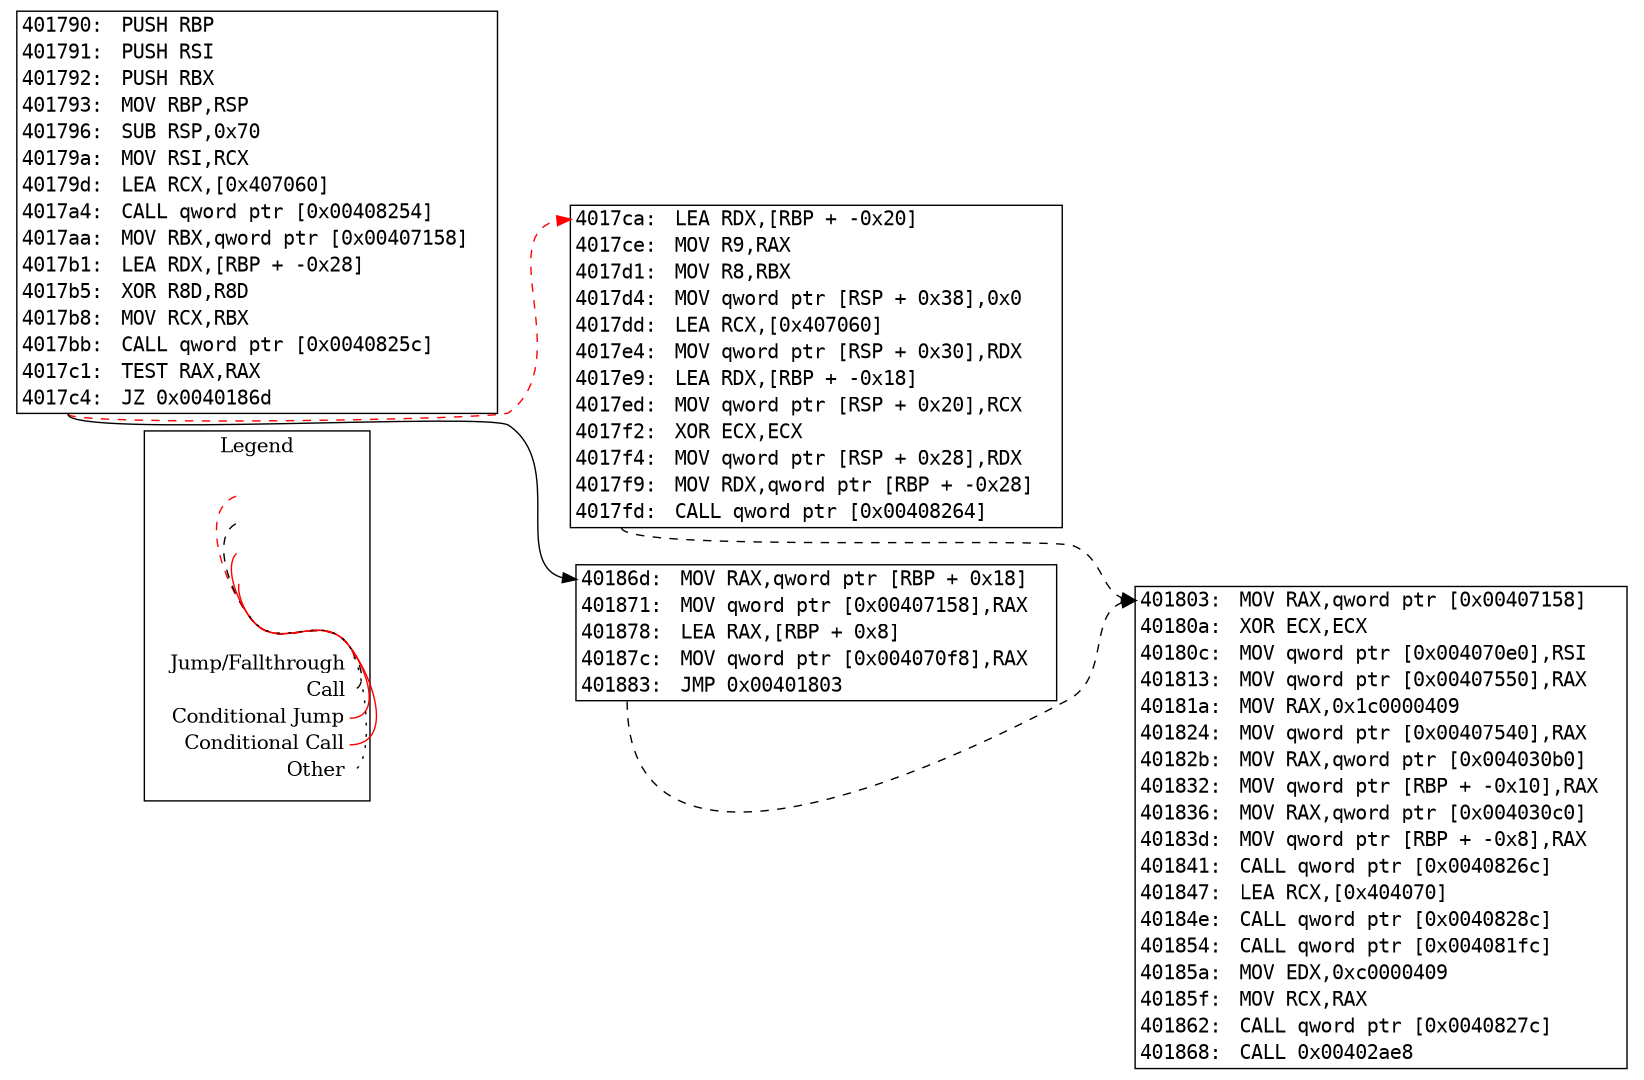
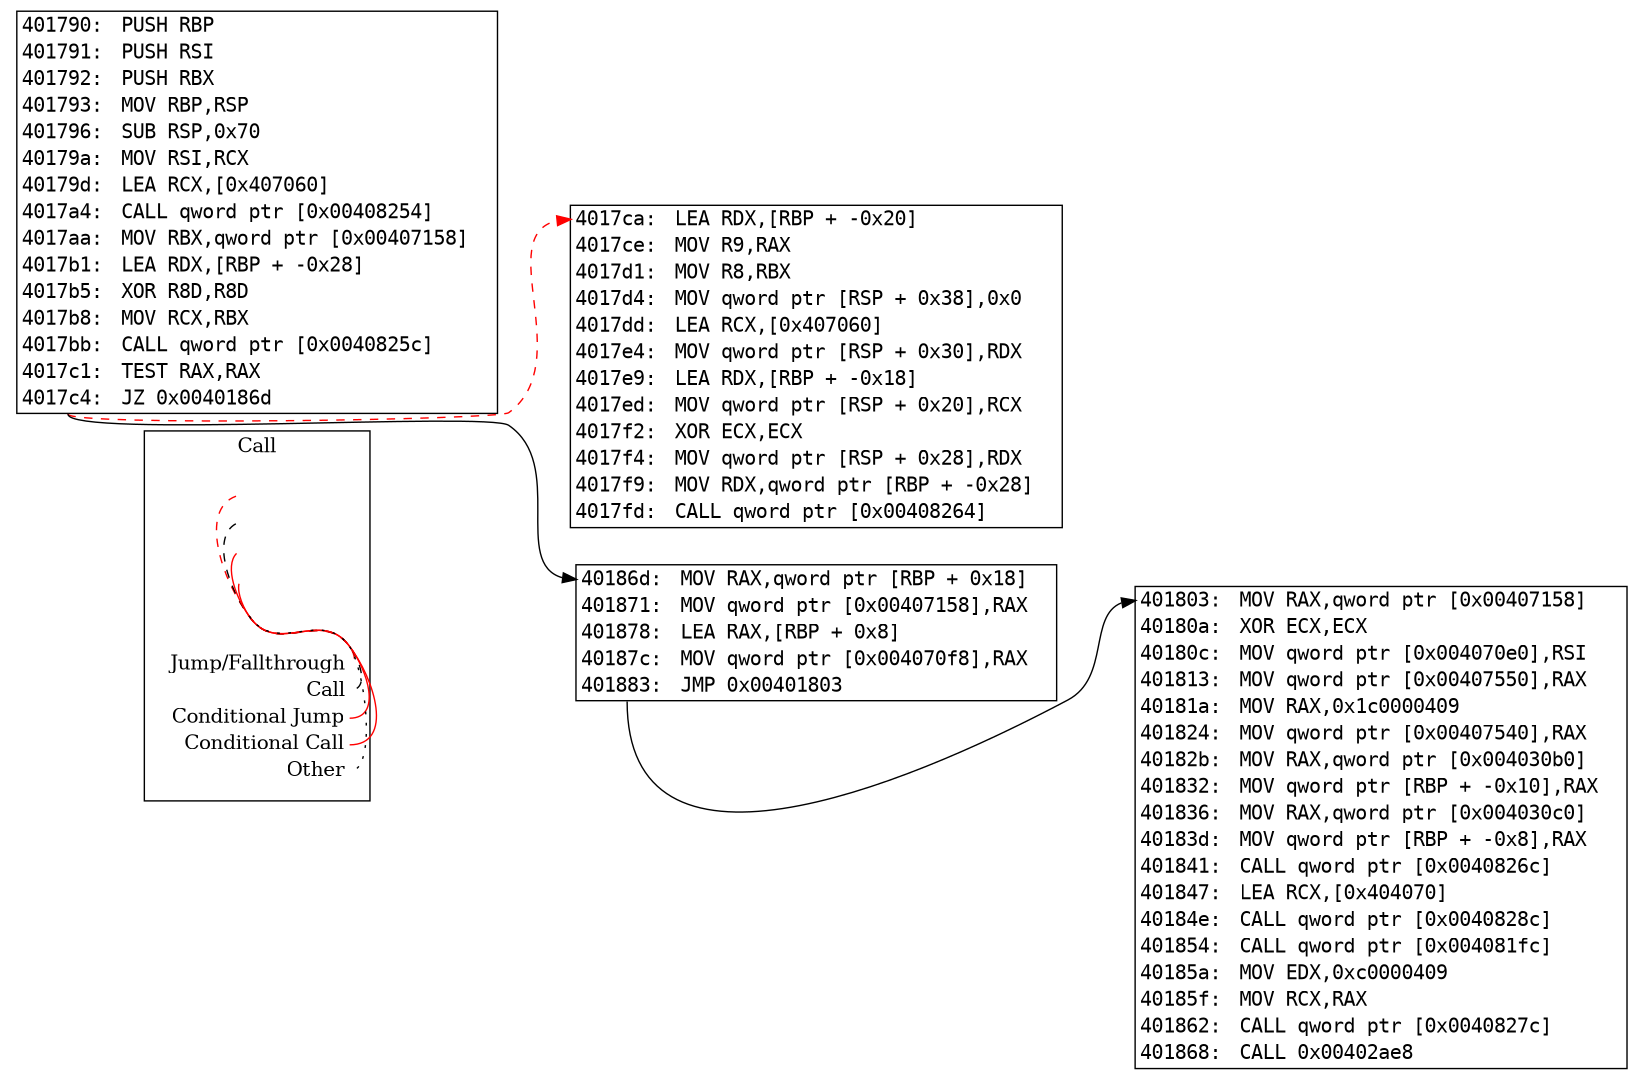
(257, 447) -> (257, 447)
(883, 543) -> none
(879, 783) -> (879, 783)
